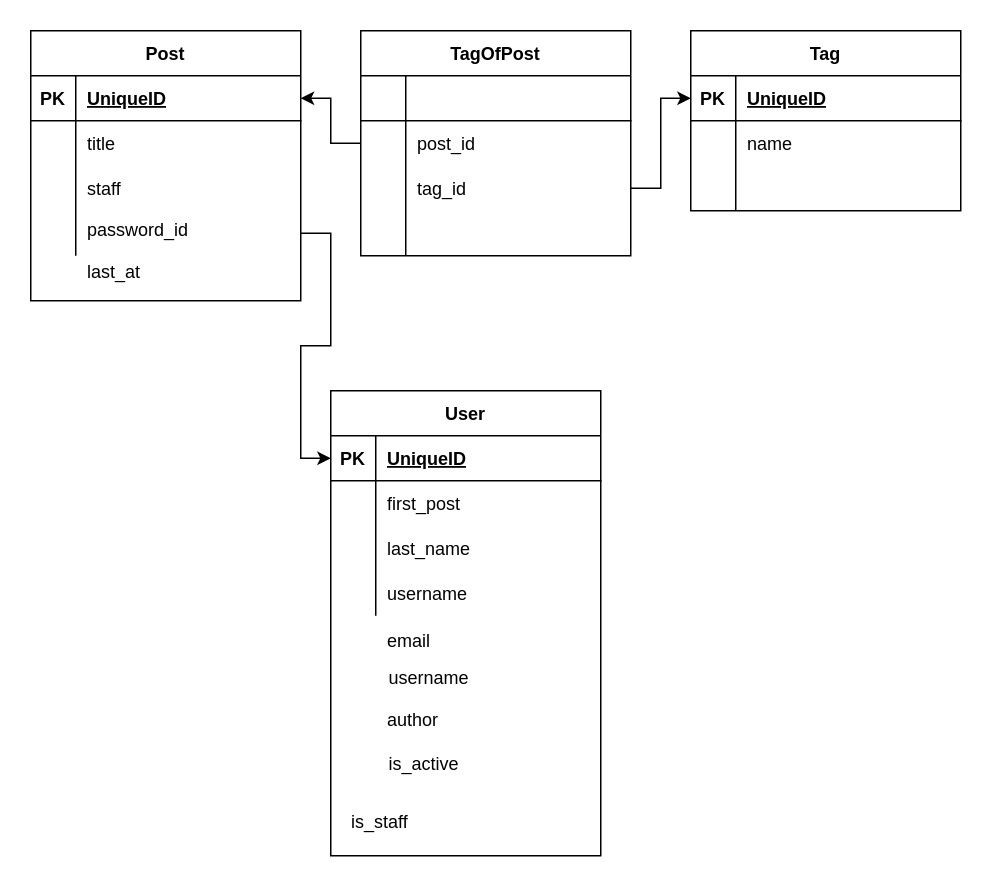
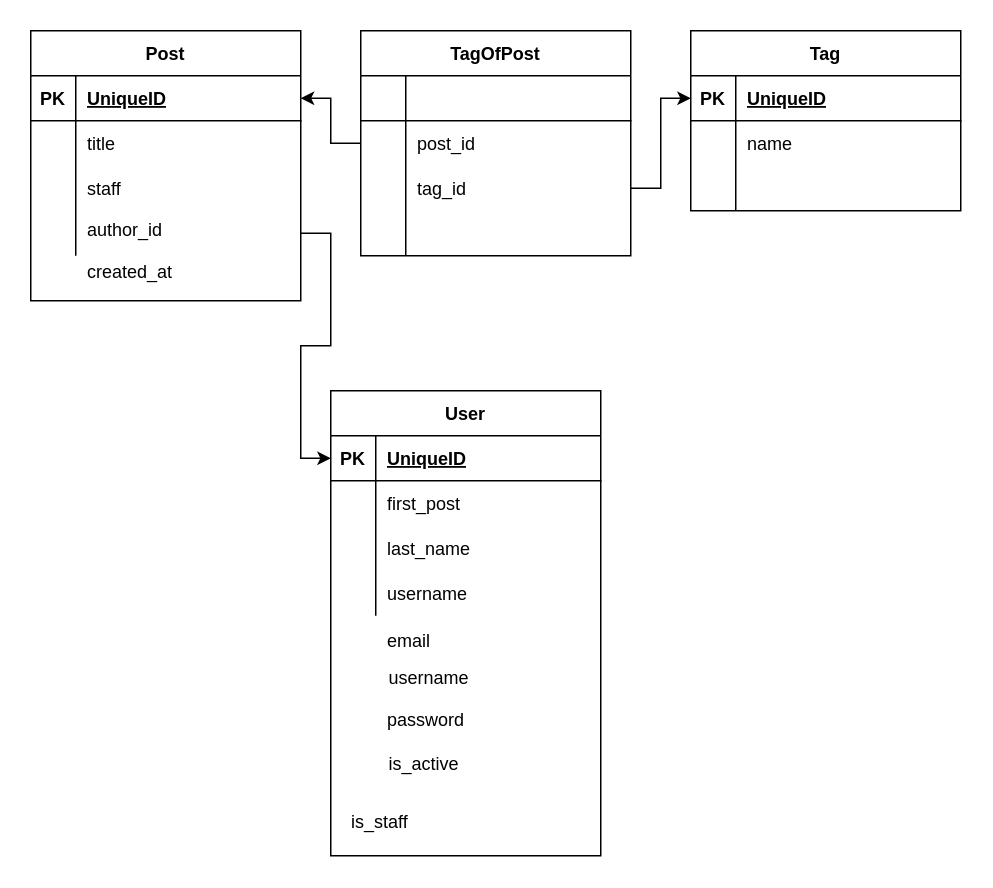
(140, 230) -> (130, 230)
(120, 272) -> (137, 272)
(417, 720) -> (427, 720)
